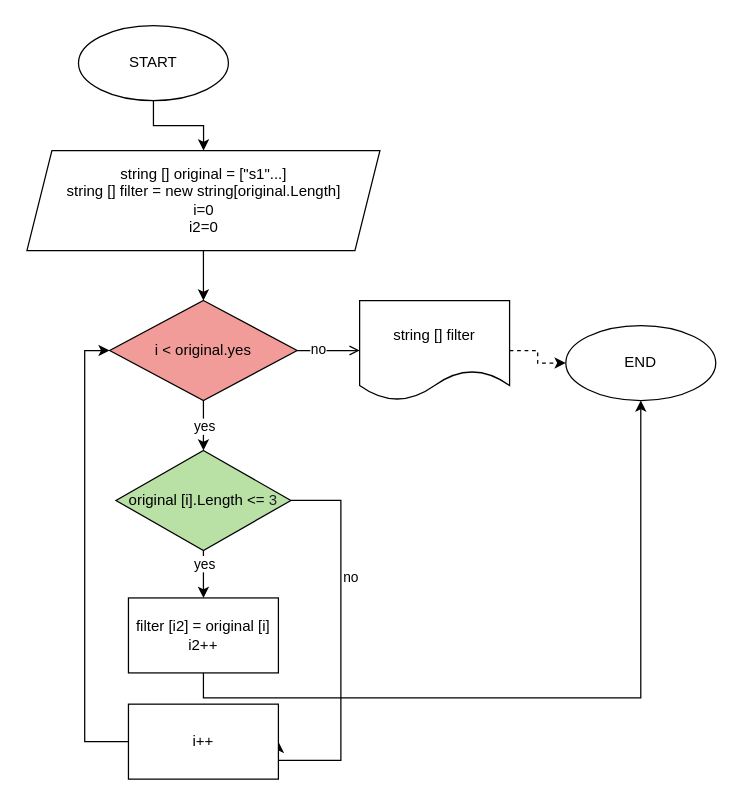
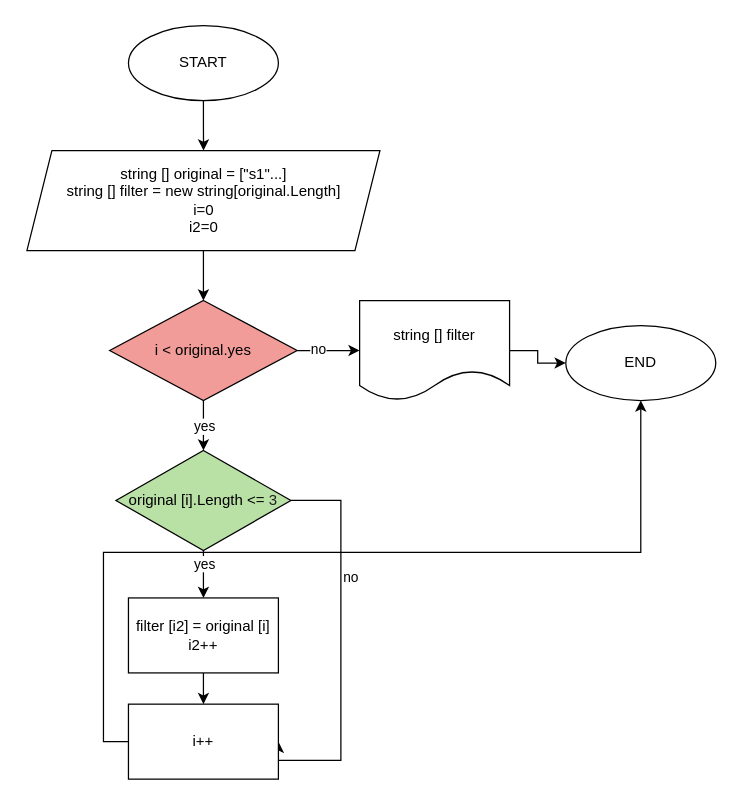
(153, 63) -> (203, 63)
(352, 351) -> (349, 351)
(538, 354) -> (538, 354)
(84, 548) -> (274, 553)
(491, 698) -> (203, 698)
